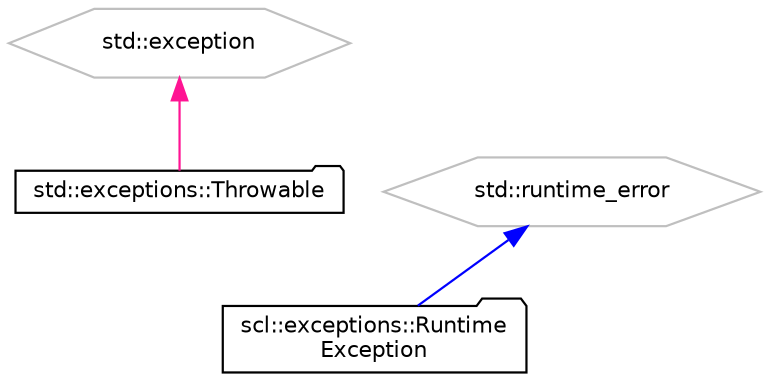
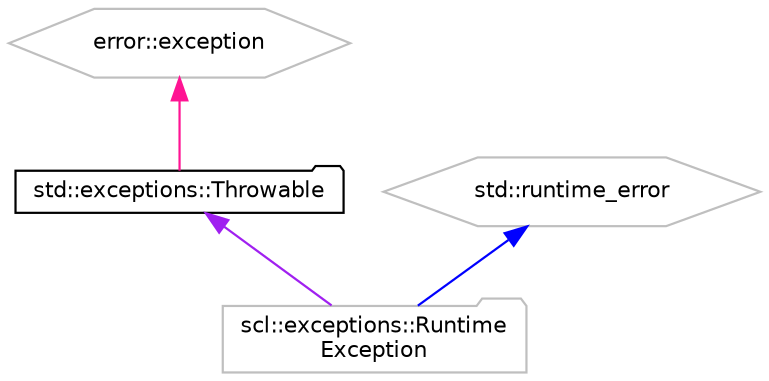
(180, 43) -> (180, 43)
none -> (278, 266)
(375, 339) -> (375, 339)
